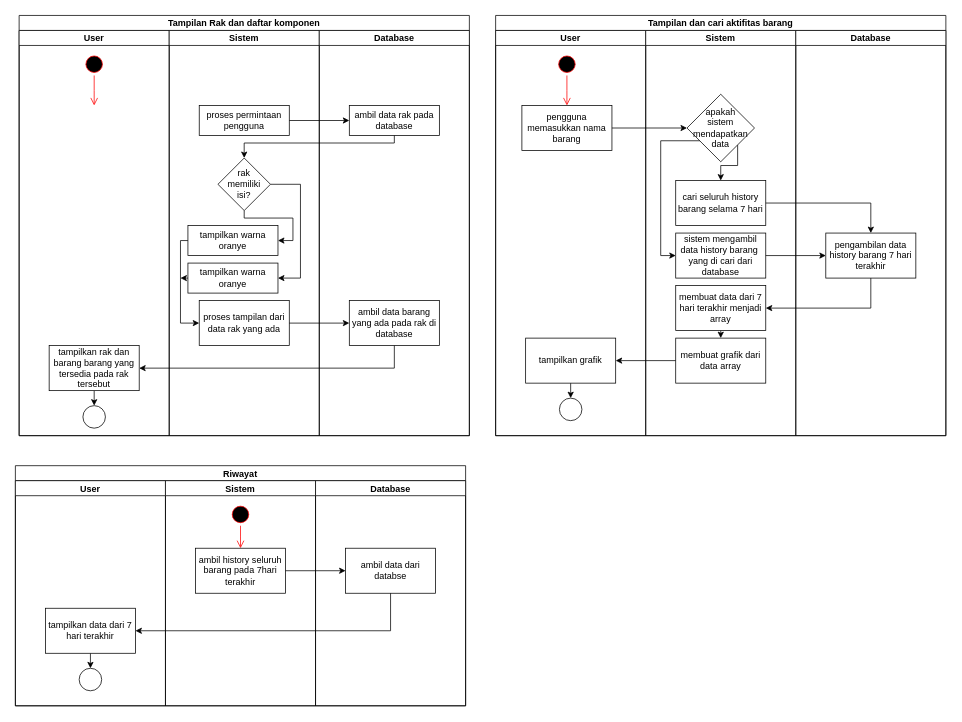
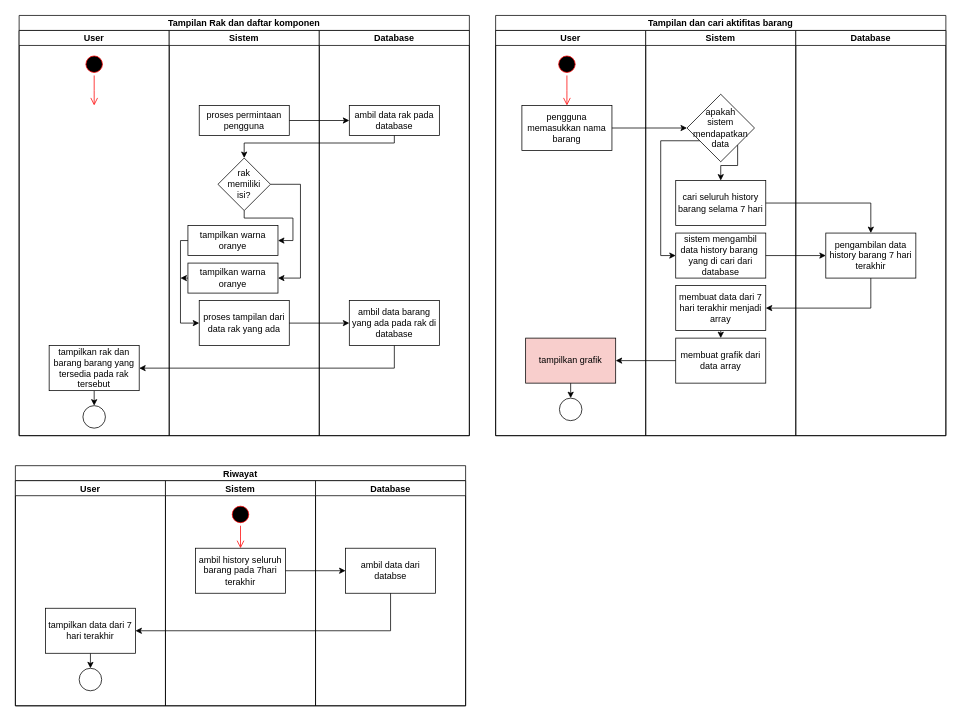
(570, 360) -> (570, 360)
